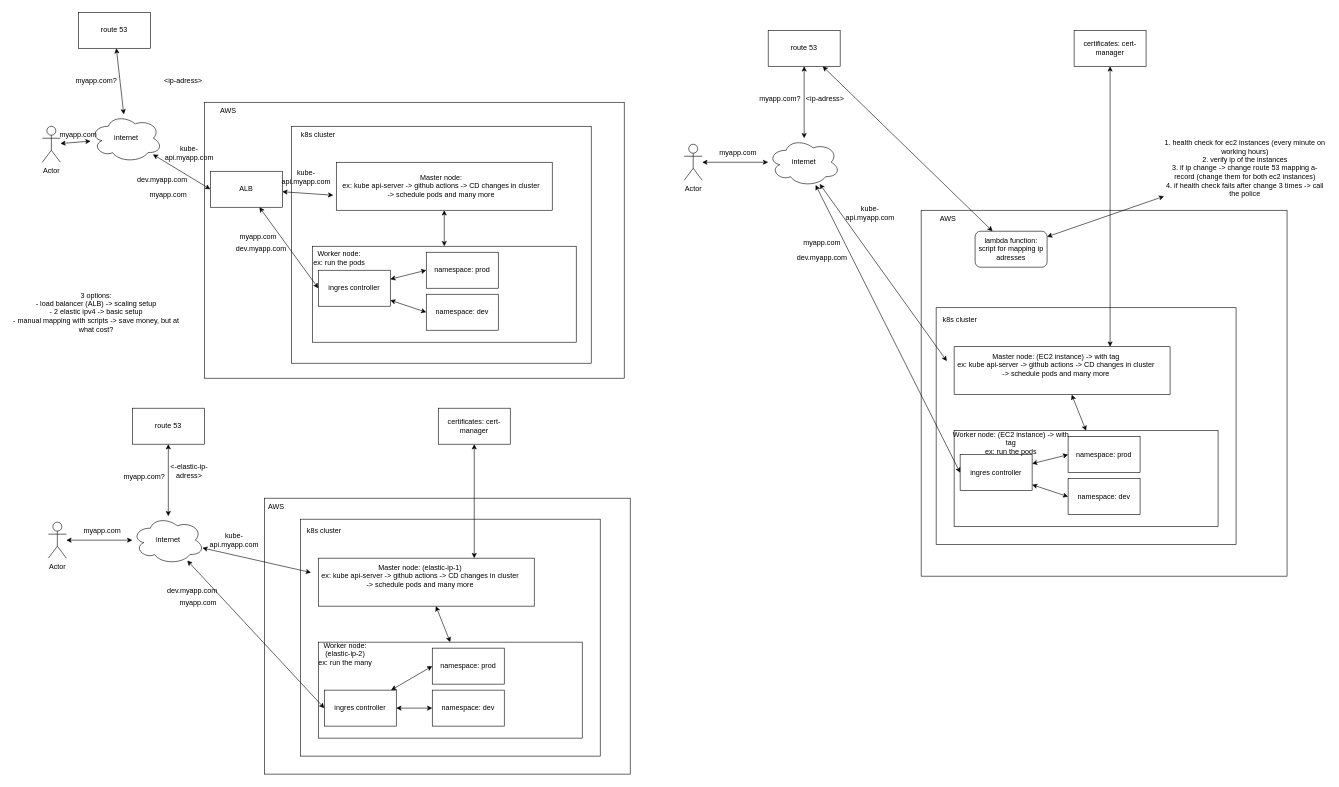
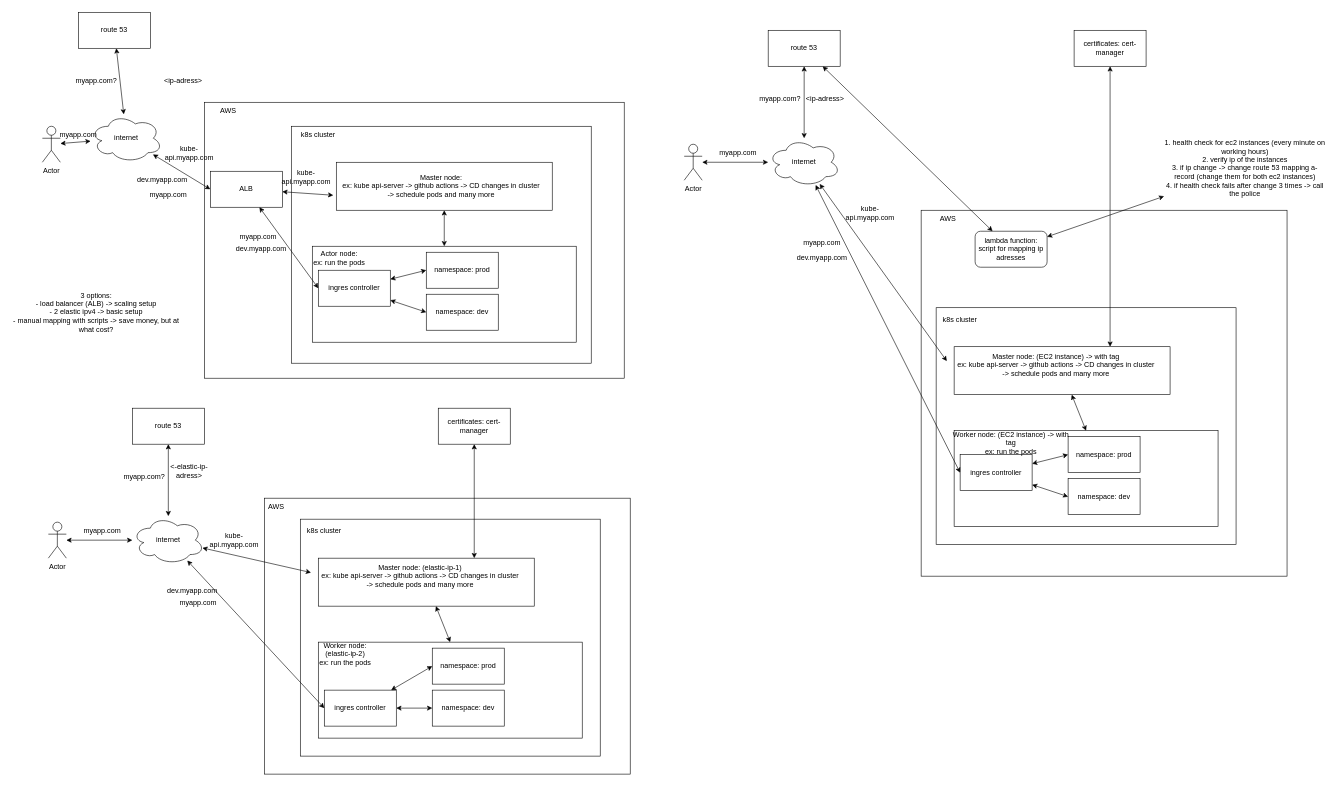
(339, 258) -> (339, 258)
(345, 654) -> (345, 654)
